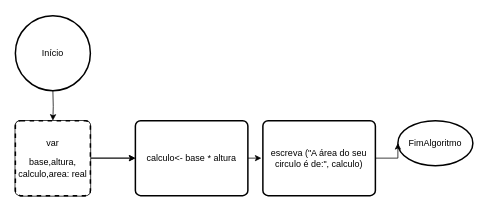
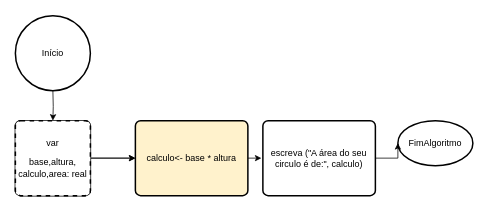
(192, 158) -> (192, 158)
